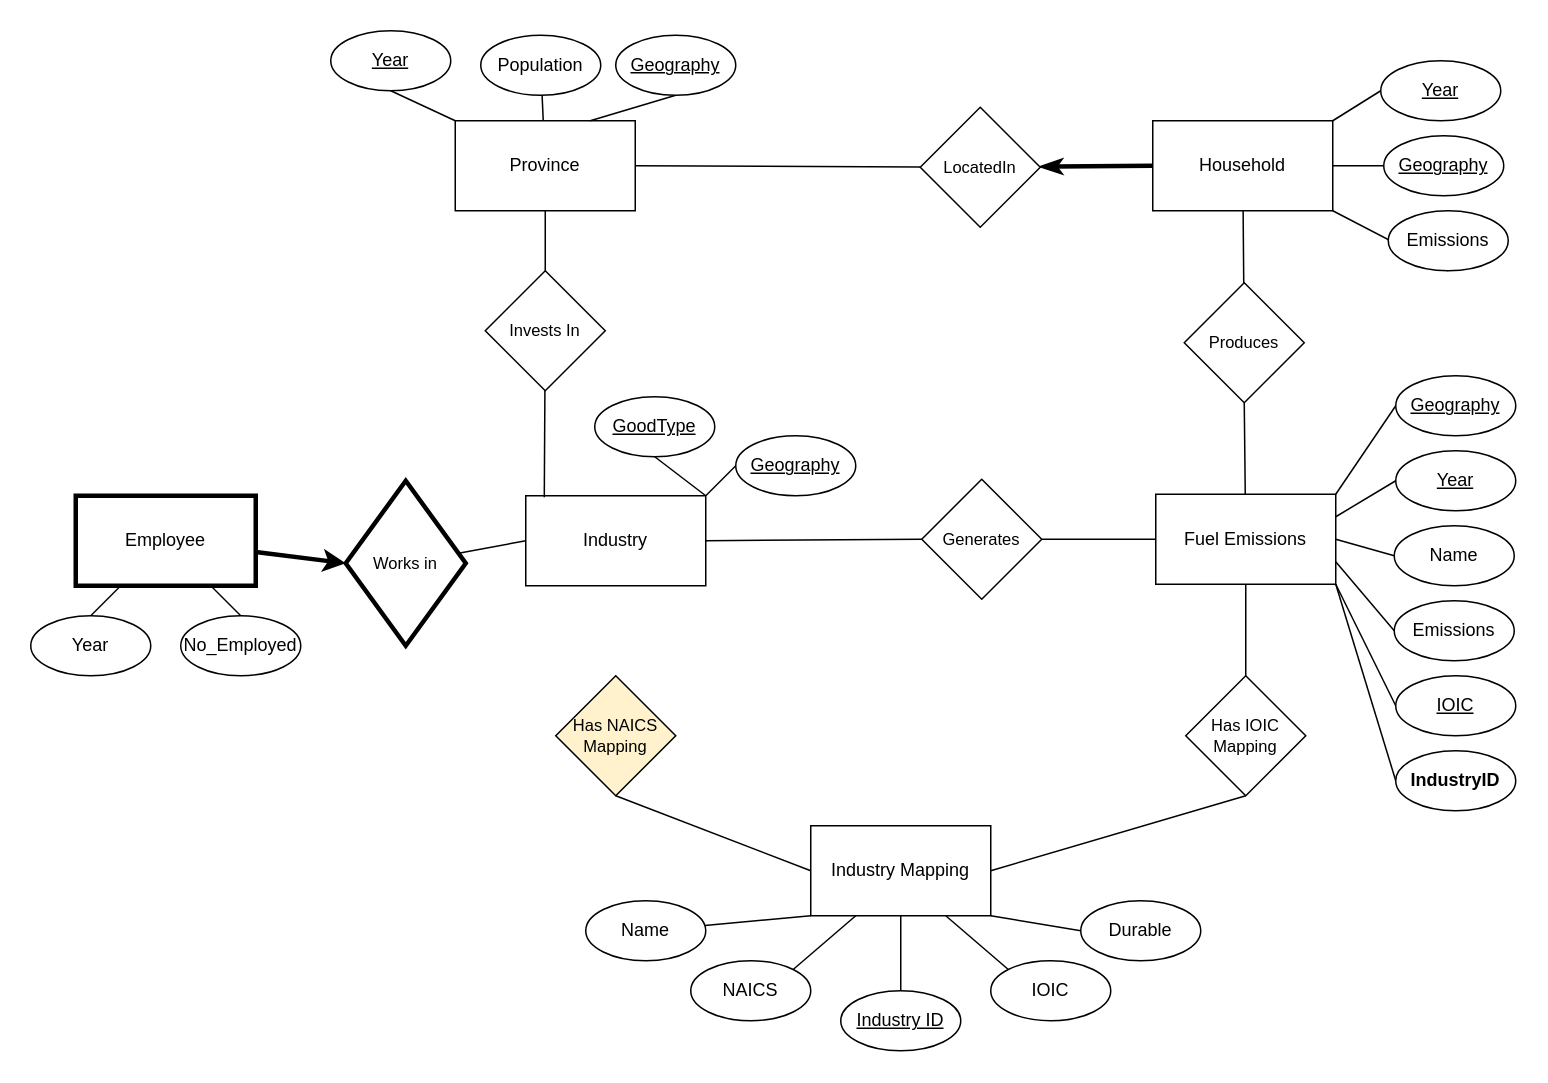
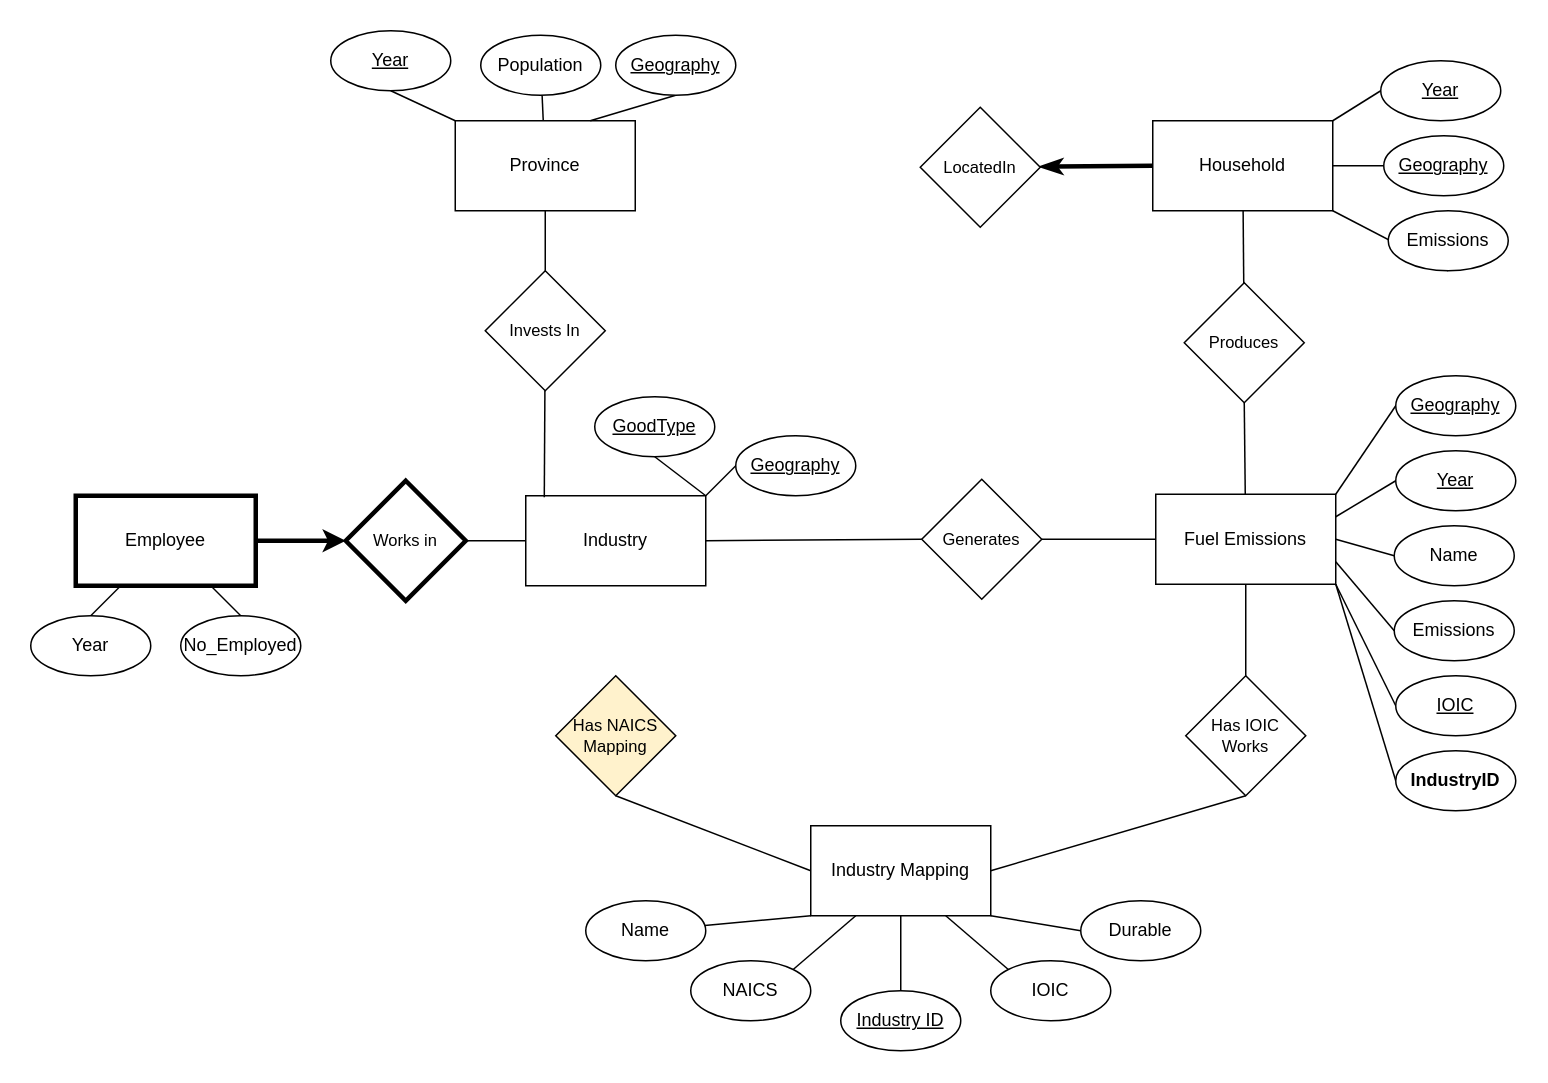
(778, 166) -> none
(406, 563) -> (406, 541)
(1246, 736) -> (1246, 736)
